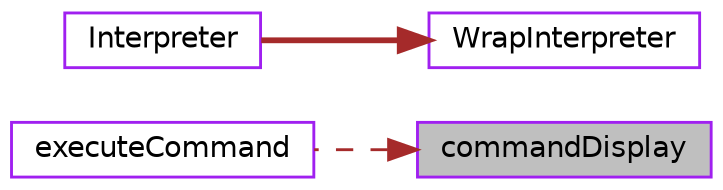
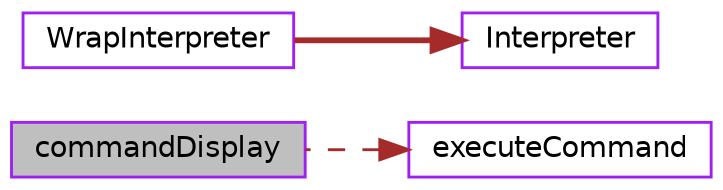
(330, 40) -> (363, 40)
(351, 150) -> (343, 150)
